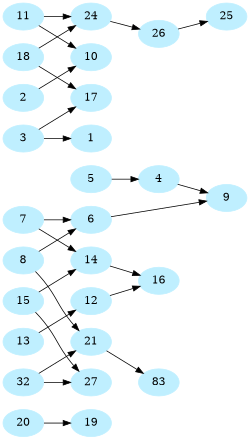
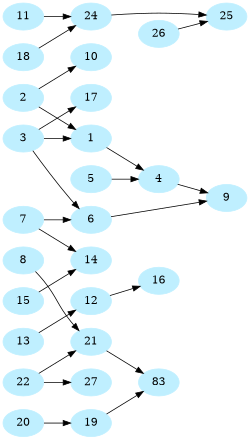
(121, 24) -> (155, 13)
(52, 34) -> none
(52, 75) -> none
none -> (52, 115)
none -> (122, 157)
(52, 243) -> (53, 177)
(121, 270) -> none
(55, 338) -> none
(23, 382) -> (23, 382)
none -> (122, 405)
